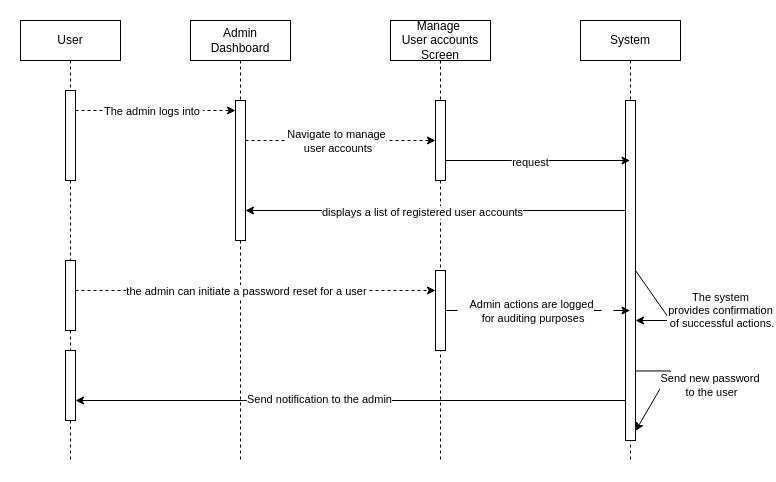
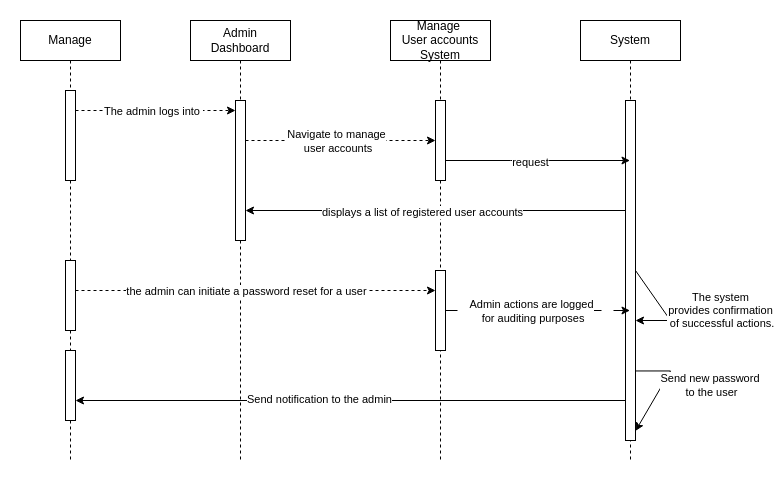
(71, 41) -> (71, 41)
(441, 41) -> (441, 41)
